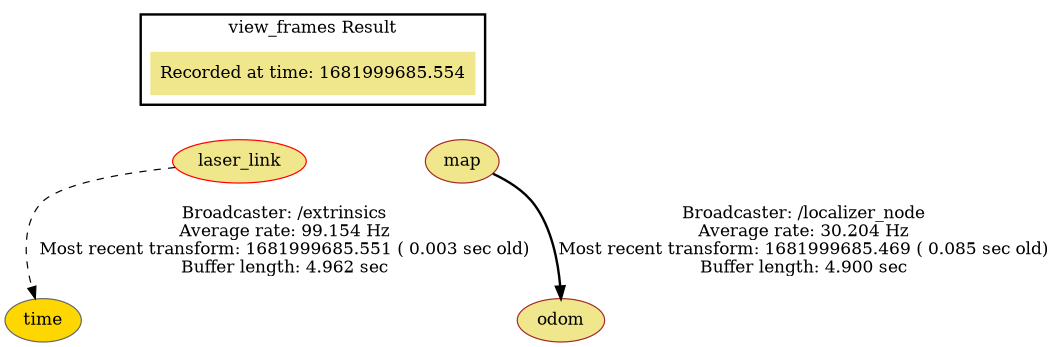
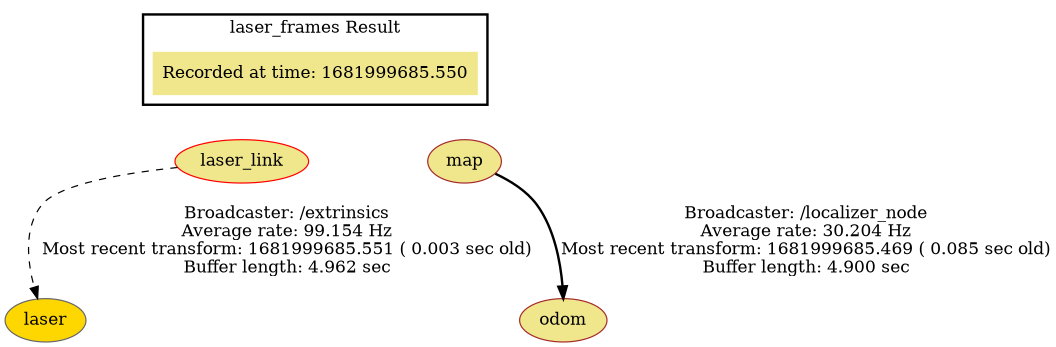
(313, 28) -> (315, 28)
(313, 73) -> (315, 73)
(43, 320) -> (46, 320)
